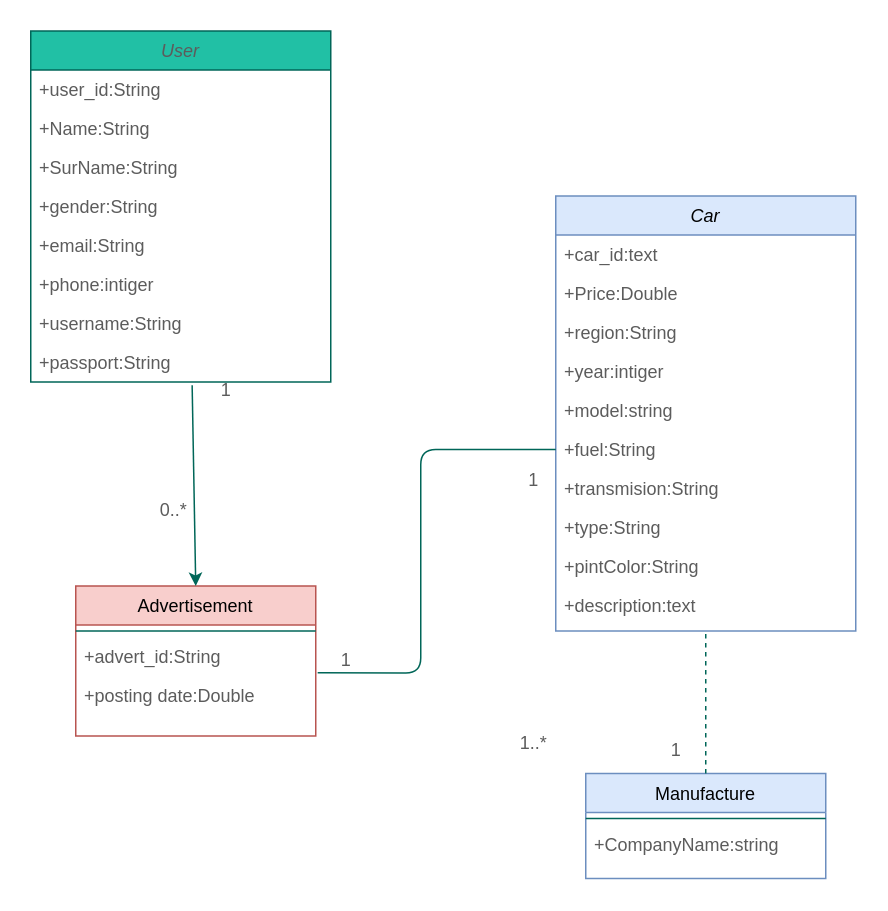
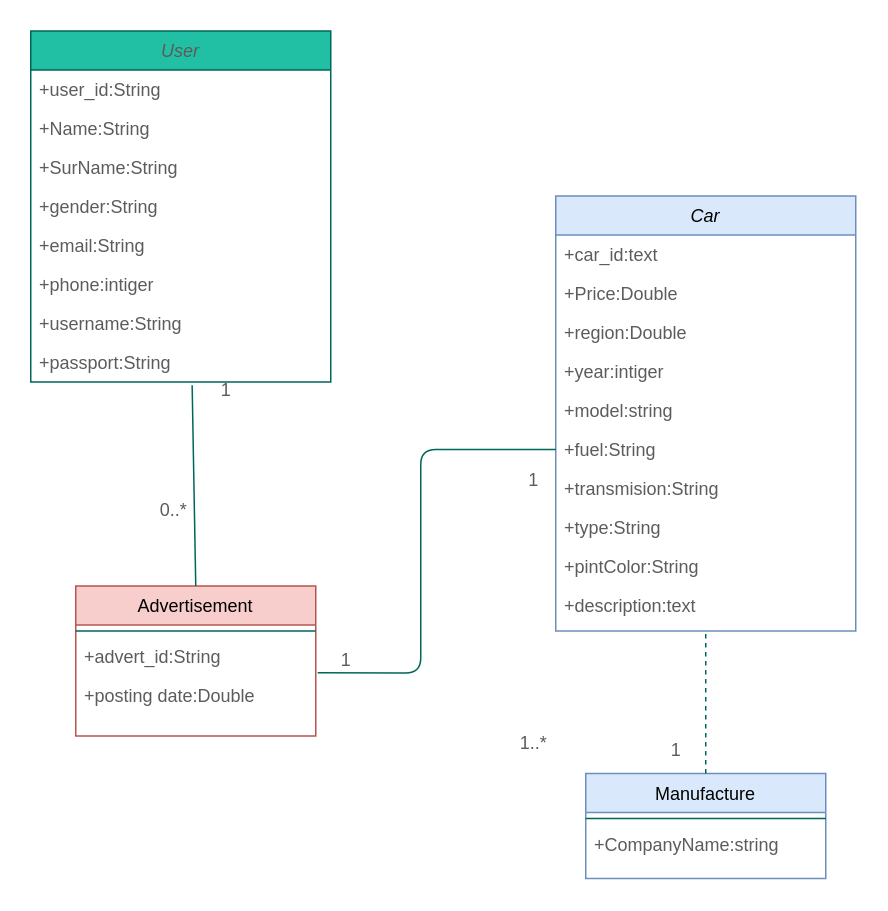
(628, 333) -> (628, 333)
(196, 574) -> (196, 579)
